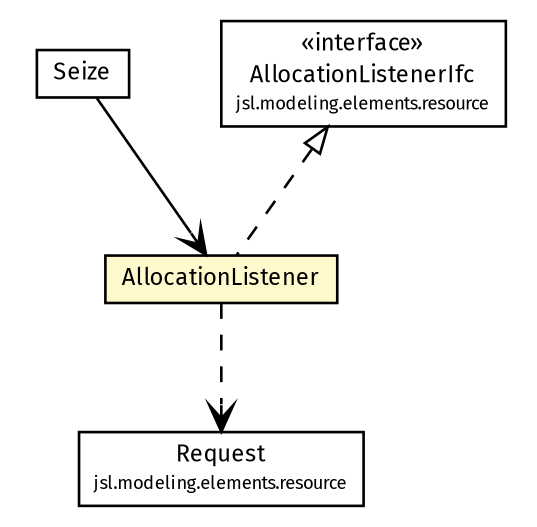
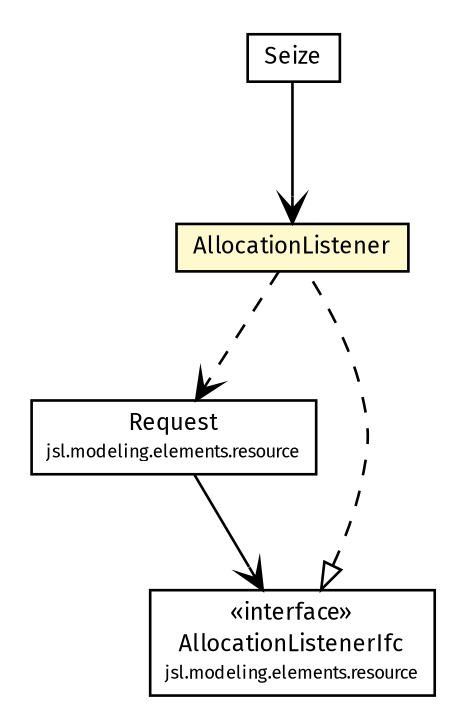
none -> (222, 521)
